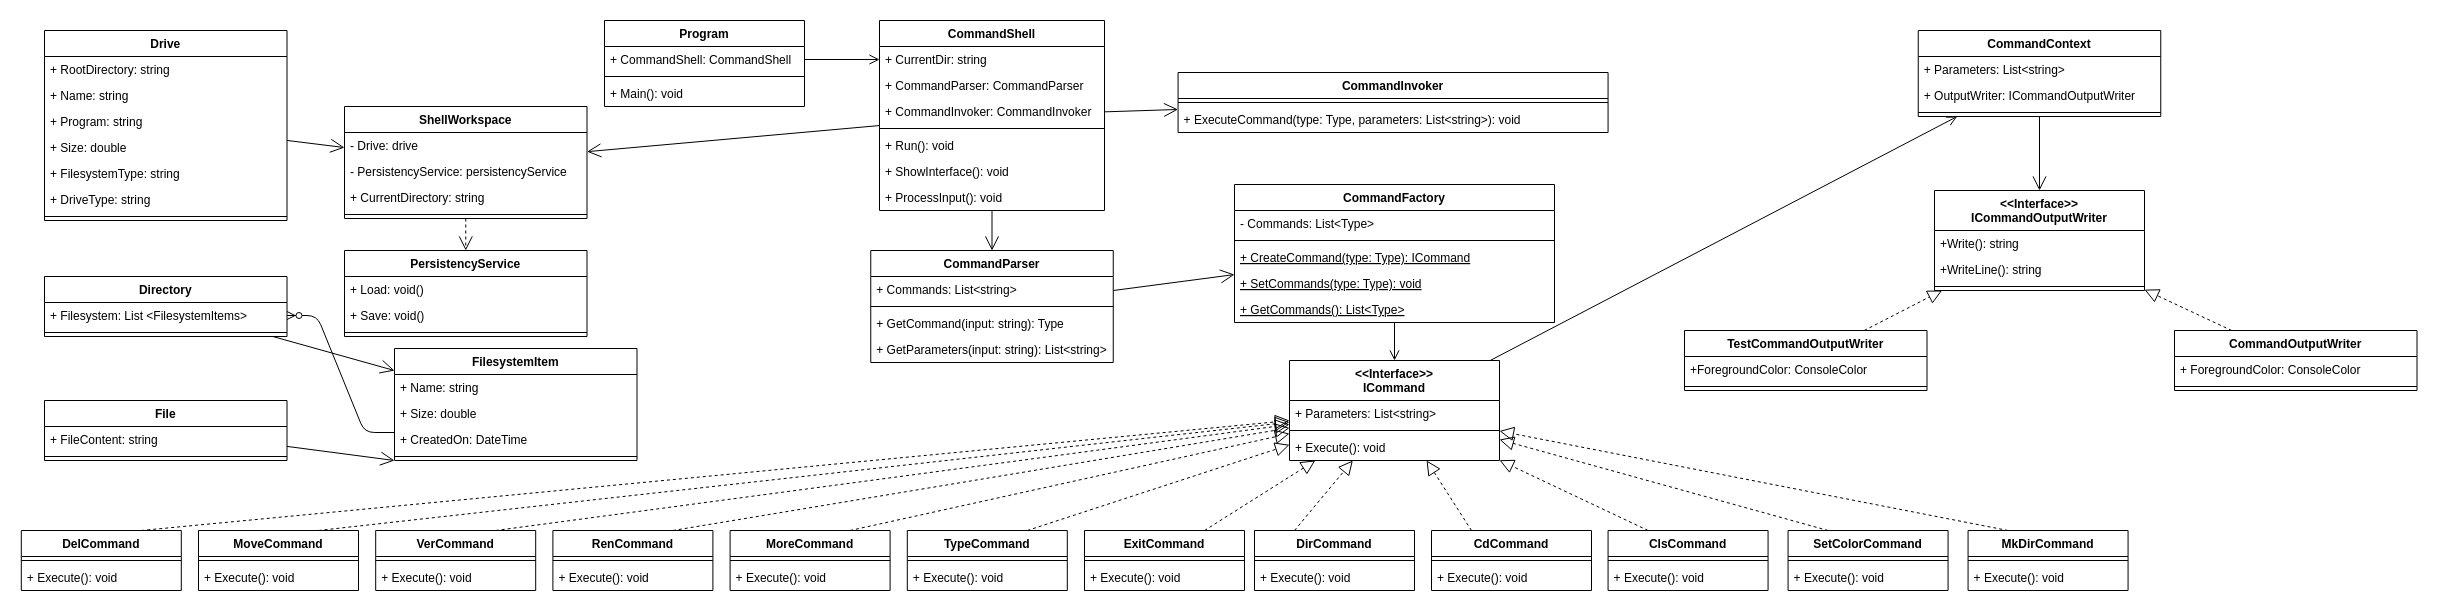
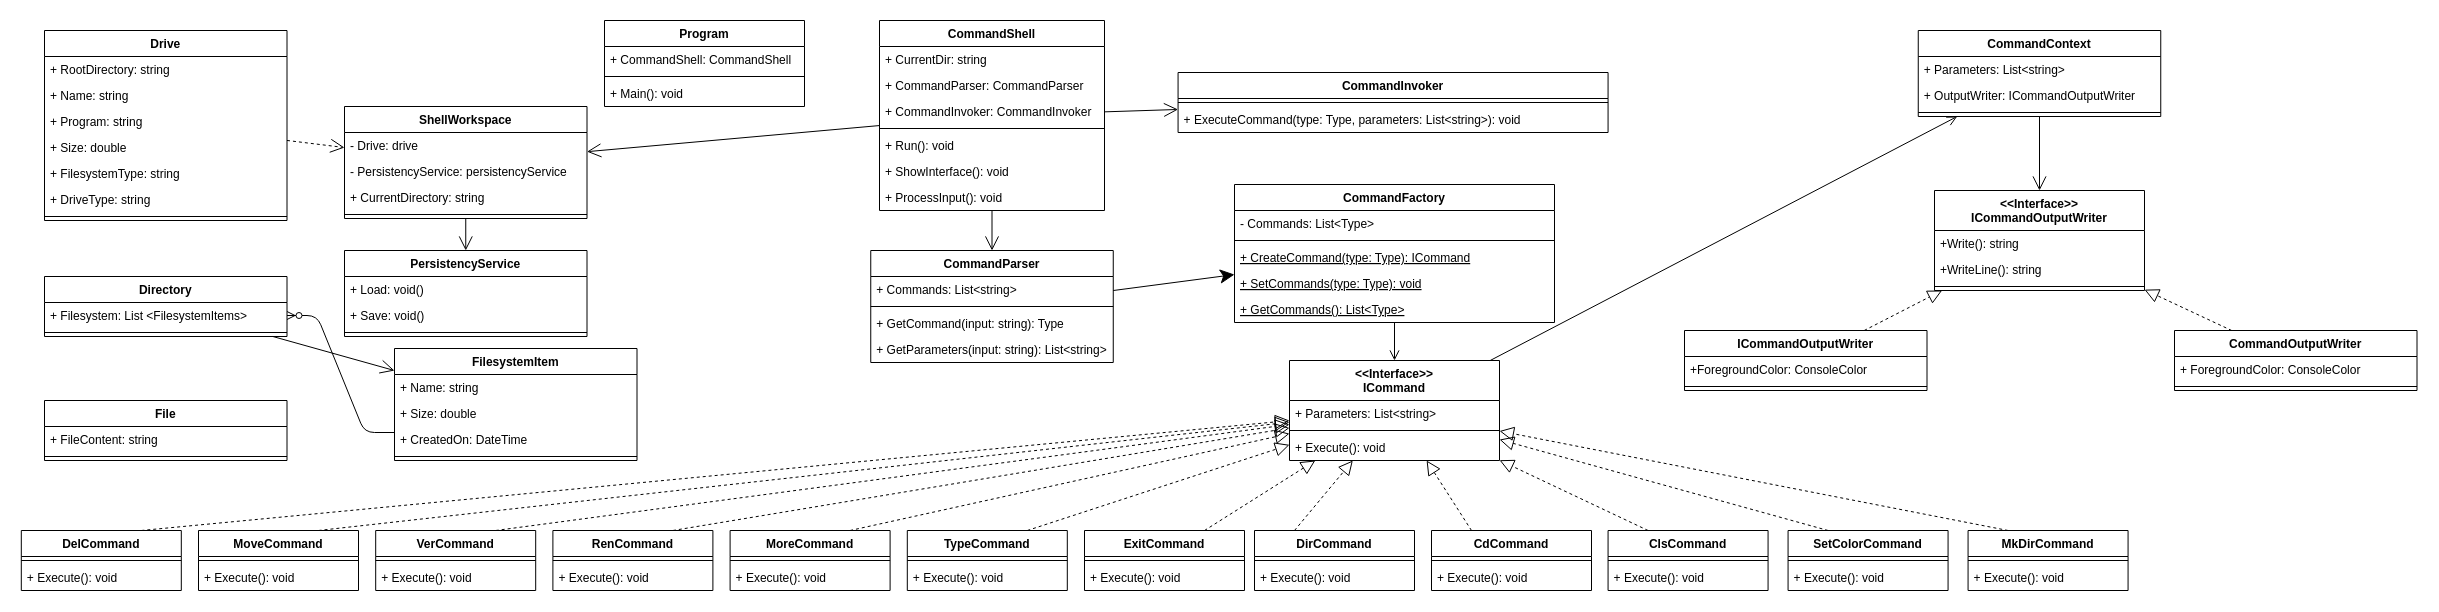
(841, 60) -> none
(315, 144) -> (315, 144)
(466, 234) -> (466, 234)
(1225, 276) -> (1222, 276)
(1805, 344) -> (1805, 344)
(341, 453) -> none
